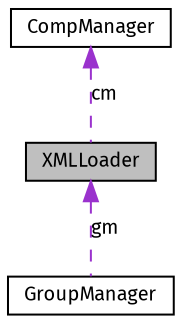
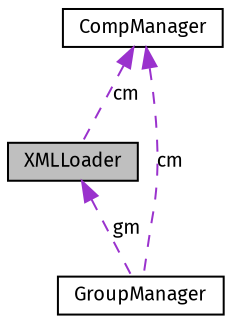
none -> (157, 173)
